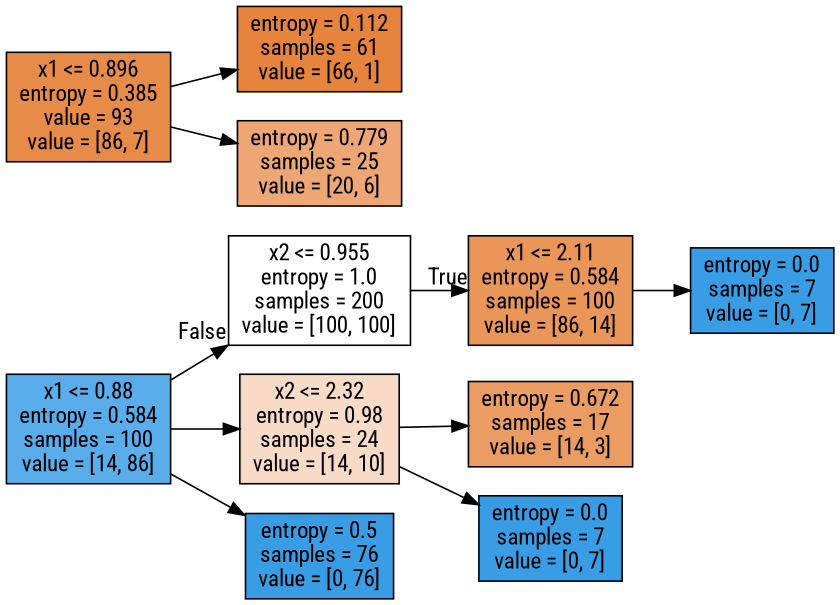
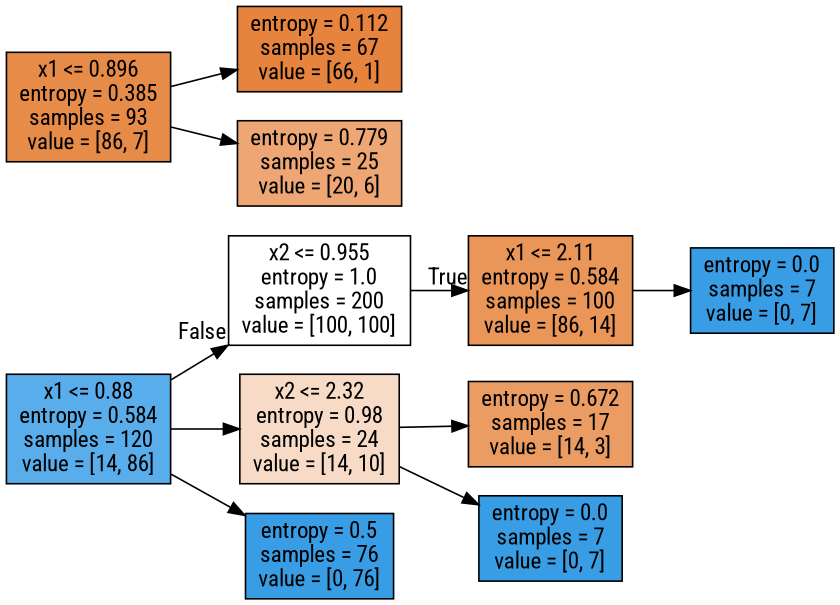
(320, 49) -> (320, 49)
(89, 107) -> (89, 107)
(89, 429) -> (89, 429)
